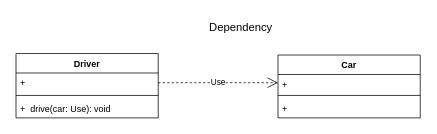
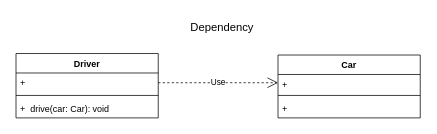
(240, 27) -> (222, 27)
(72, 109) -> (72, 109)
